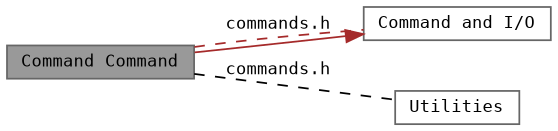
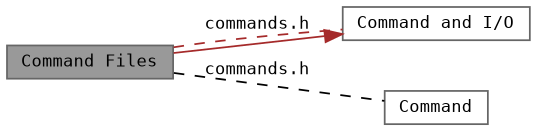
(101, 62) -> (90, 62)
(457, 108) -> (436, 108)
